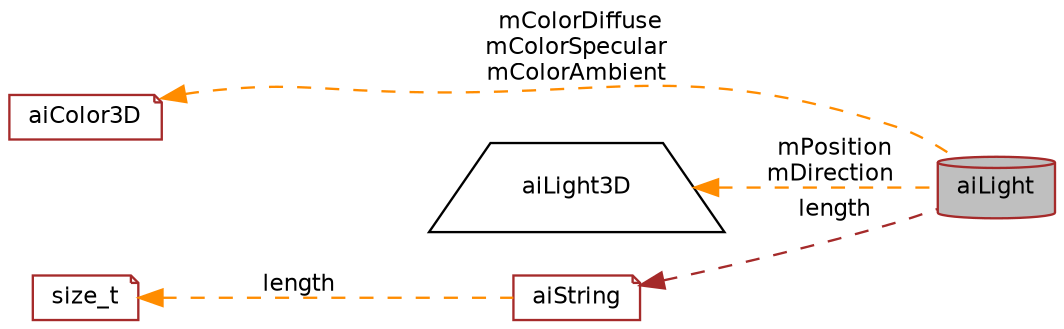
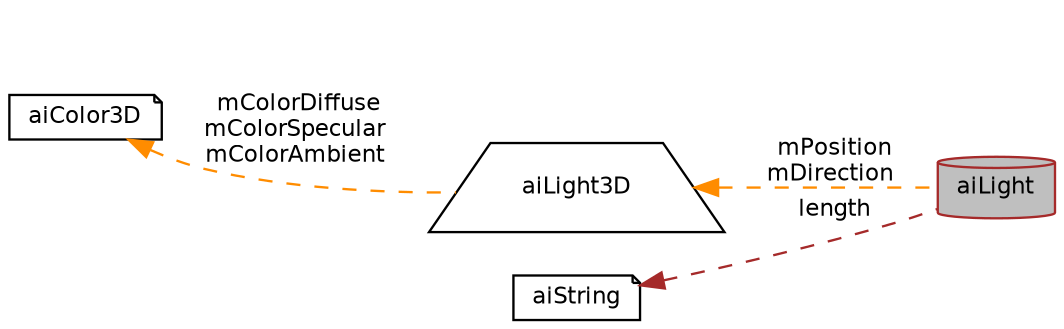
(576, 88) -> (301, 185)
(86, 117) -> (86, 117)
(86, 298) -> none
(577, 298) -> (577, 298)
